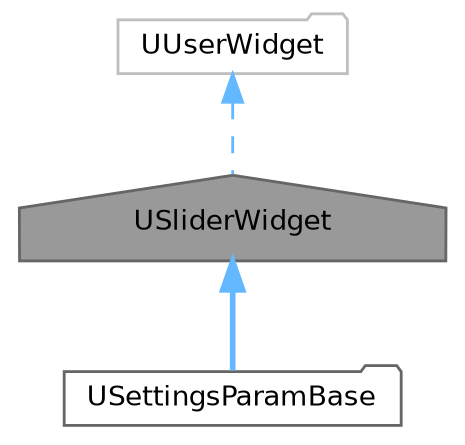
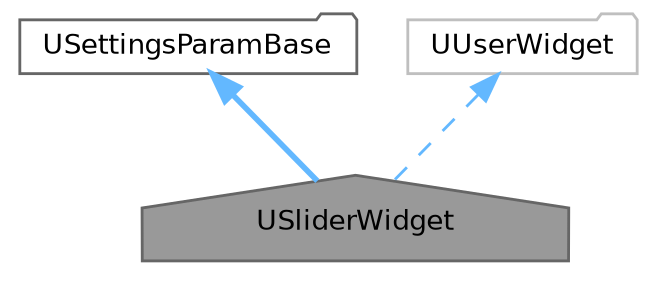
(233, 330) -> (275, 138)
